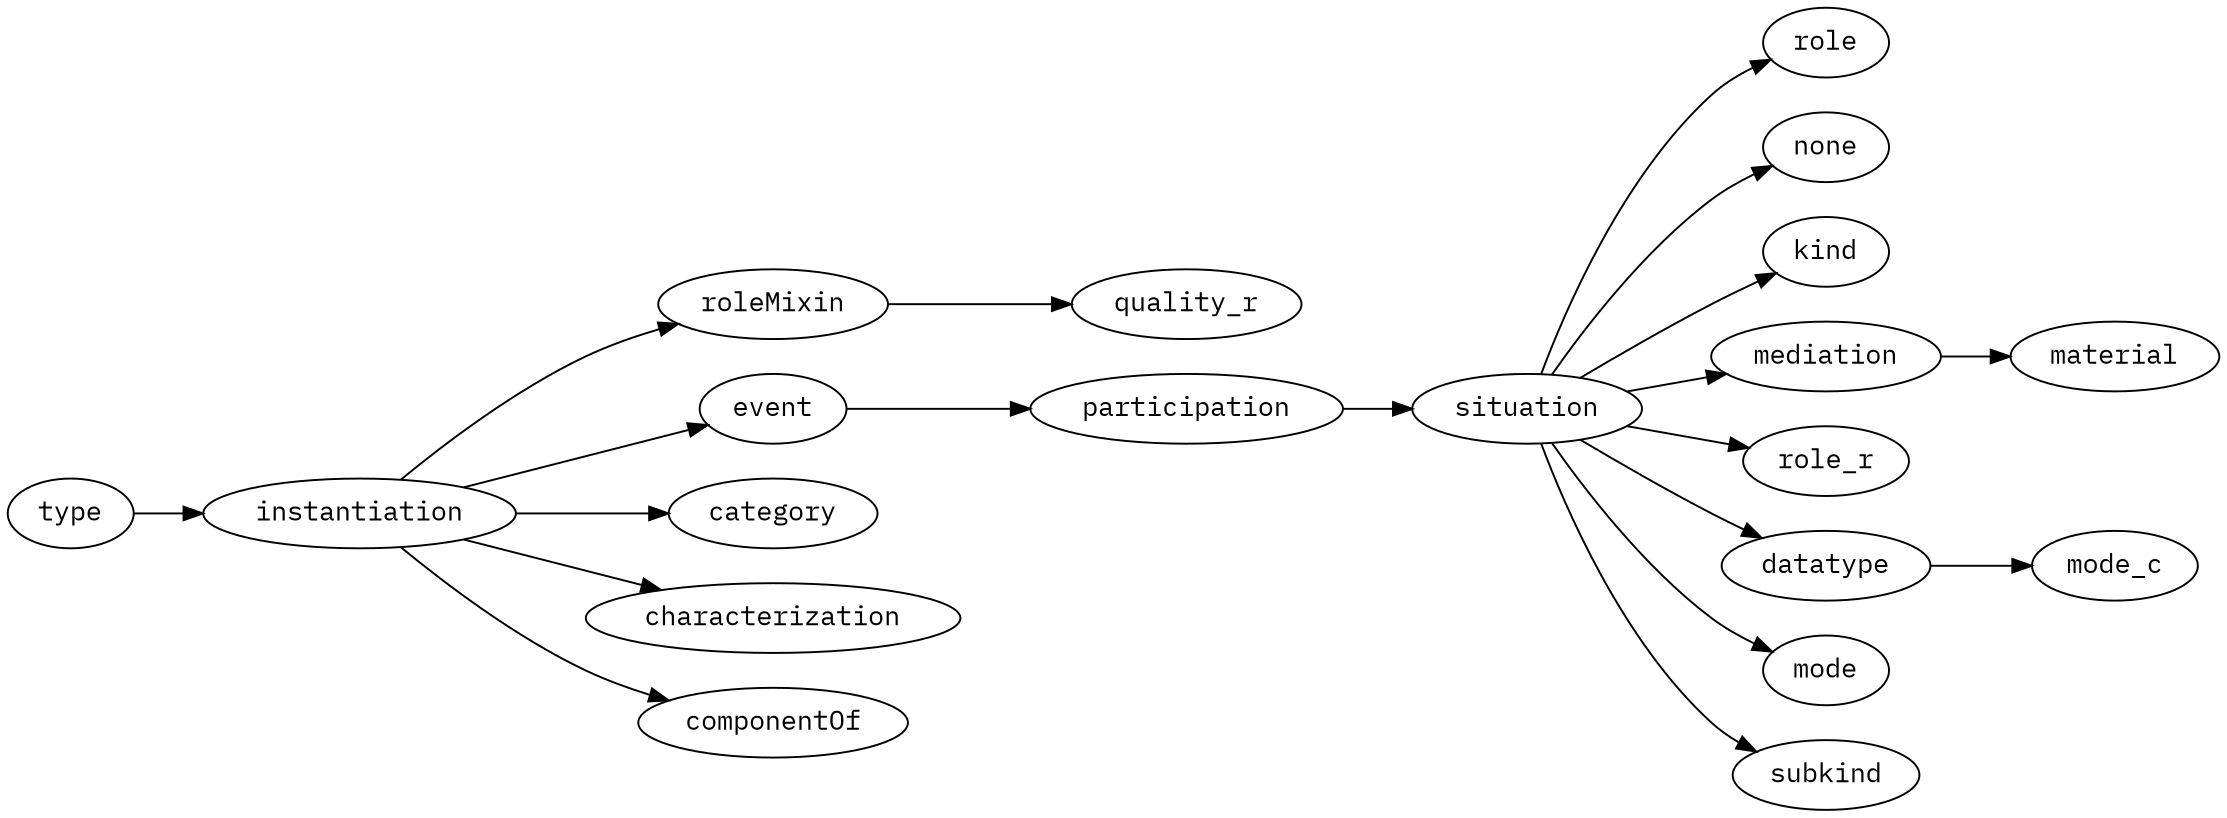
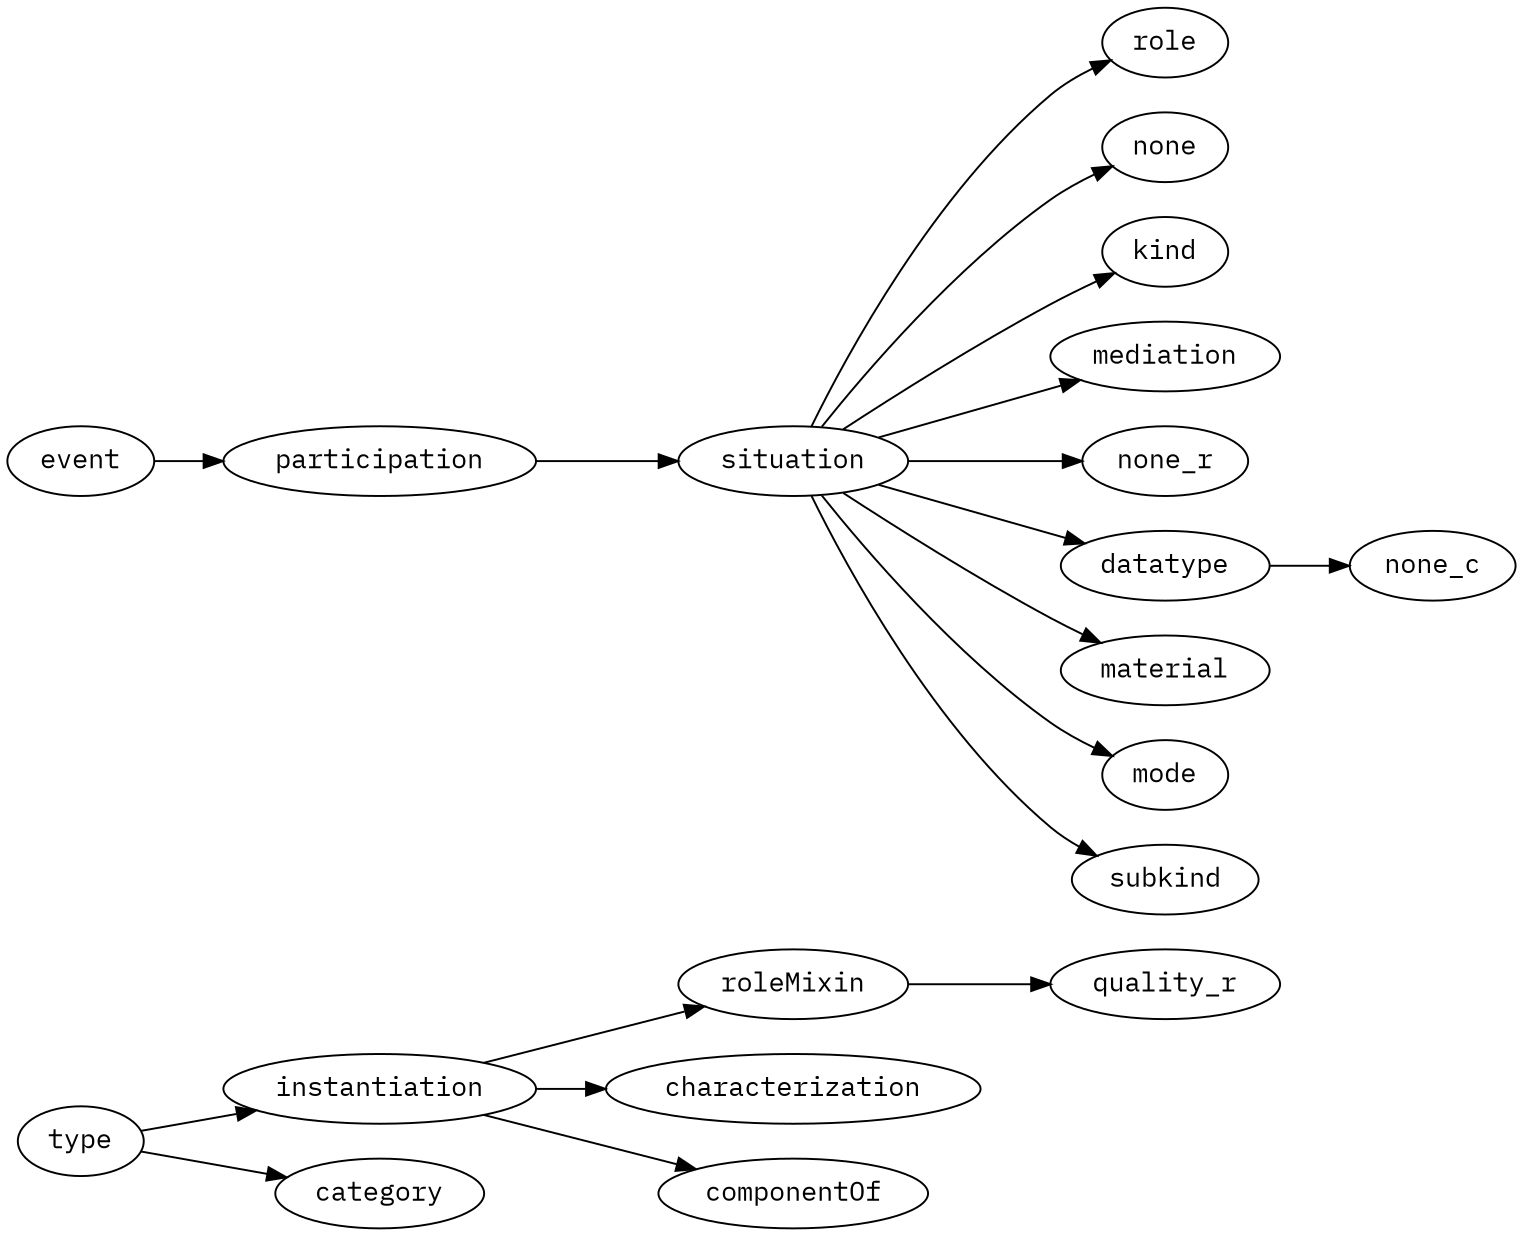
(1966, 356) -> (961, 567)
(576, 459) -> none
(1826, 461) -> (1165, 461)
(582, 513) -> (204, 1163)
(2115, 566) -> (1433, 566)
